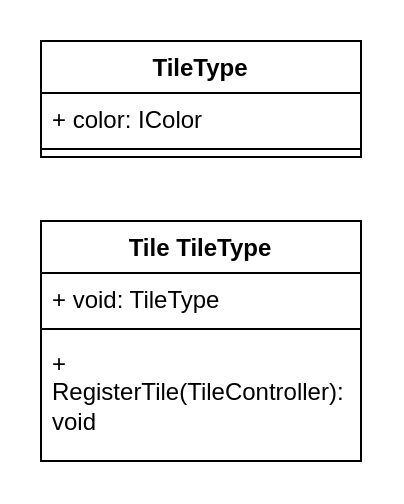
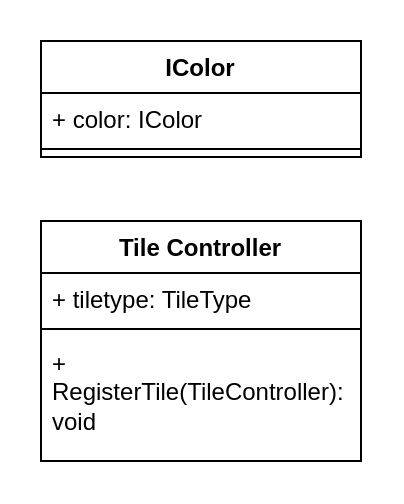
(201, 69) -> (201, 69)
(201, 249) -> (201, 249)
(142, 301) -> (166, 301)
